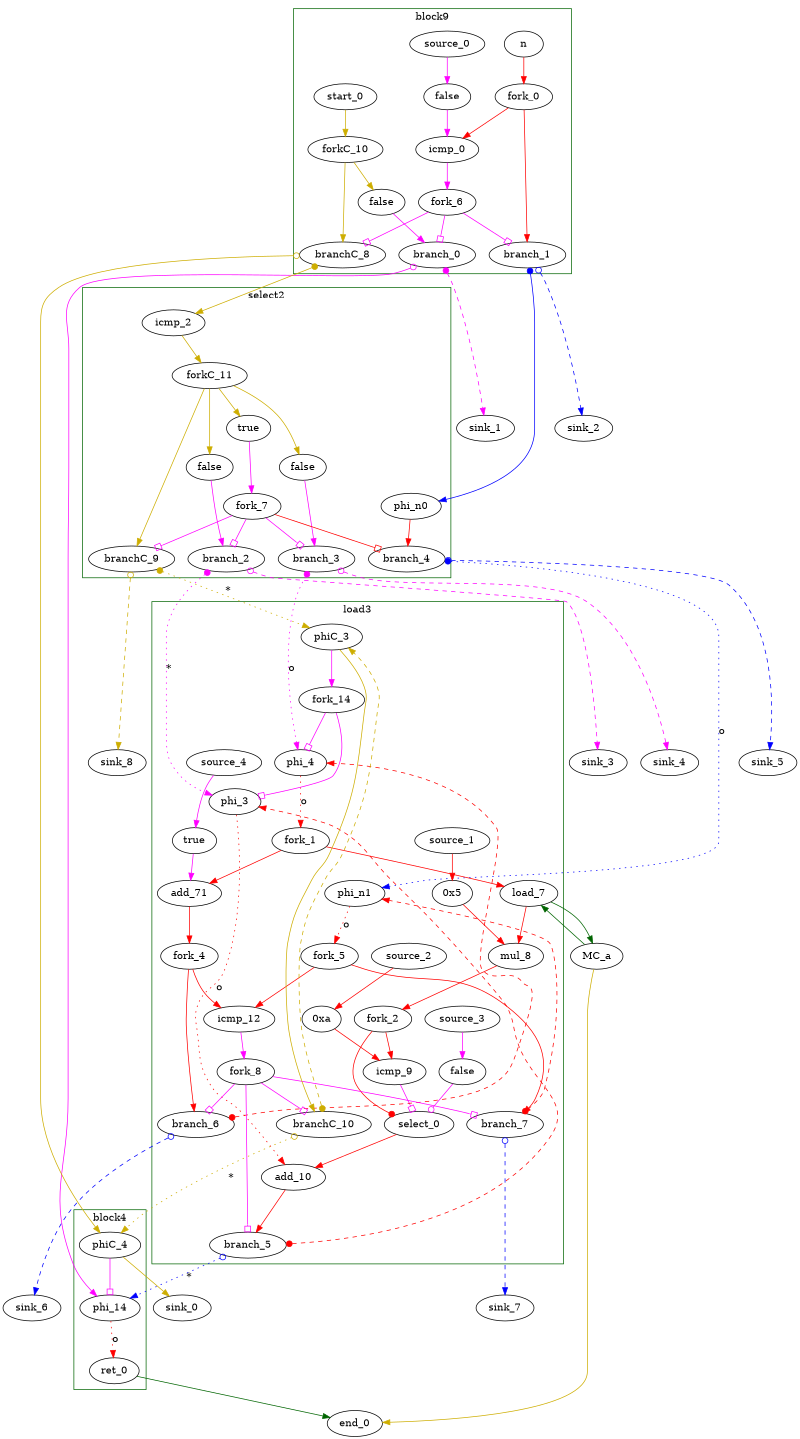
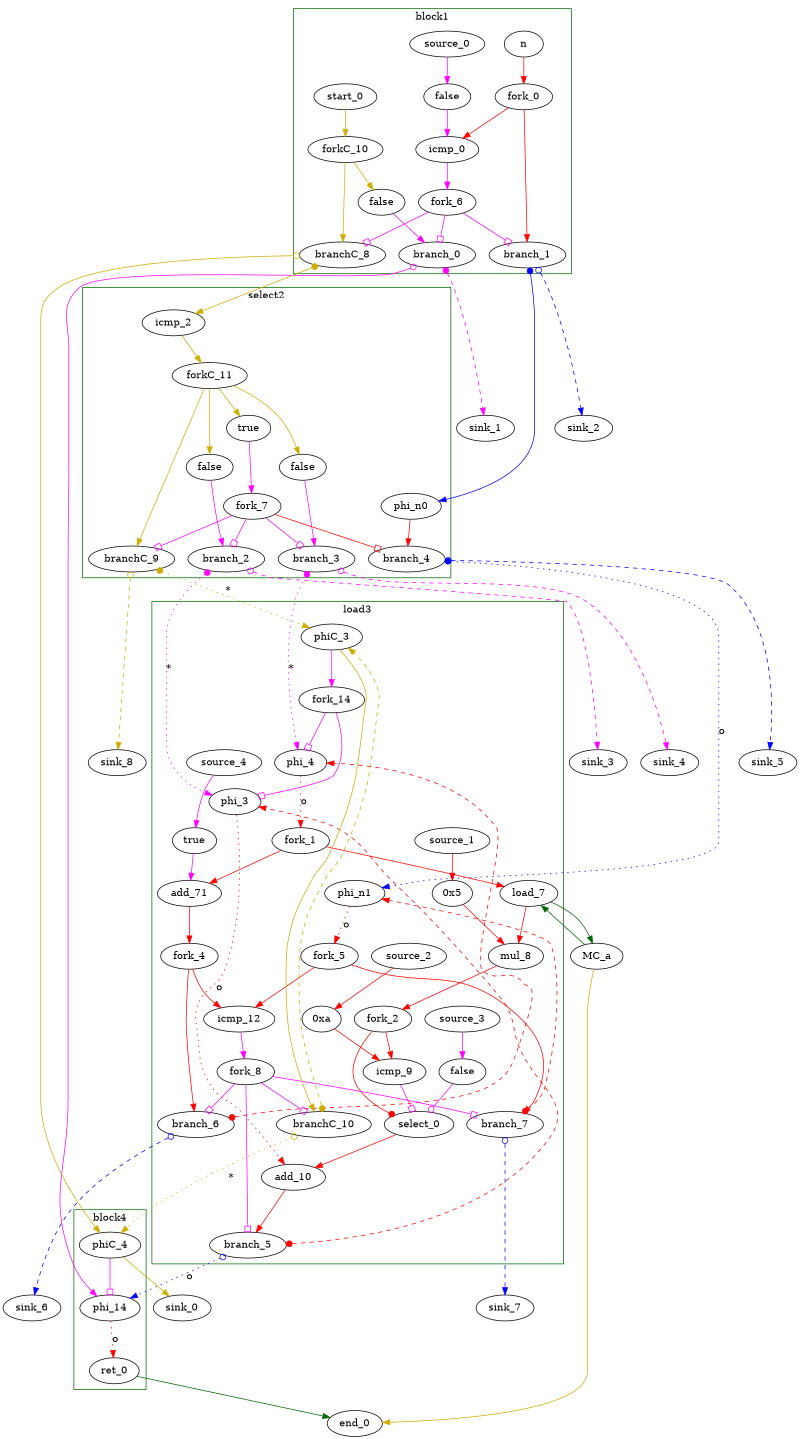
(432, 17) -> (432, 17)
(292, 668) -> (291, 668)
(189, 1277) -> (190, 1277)
